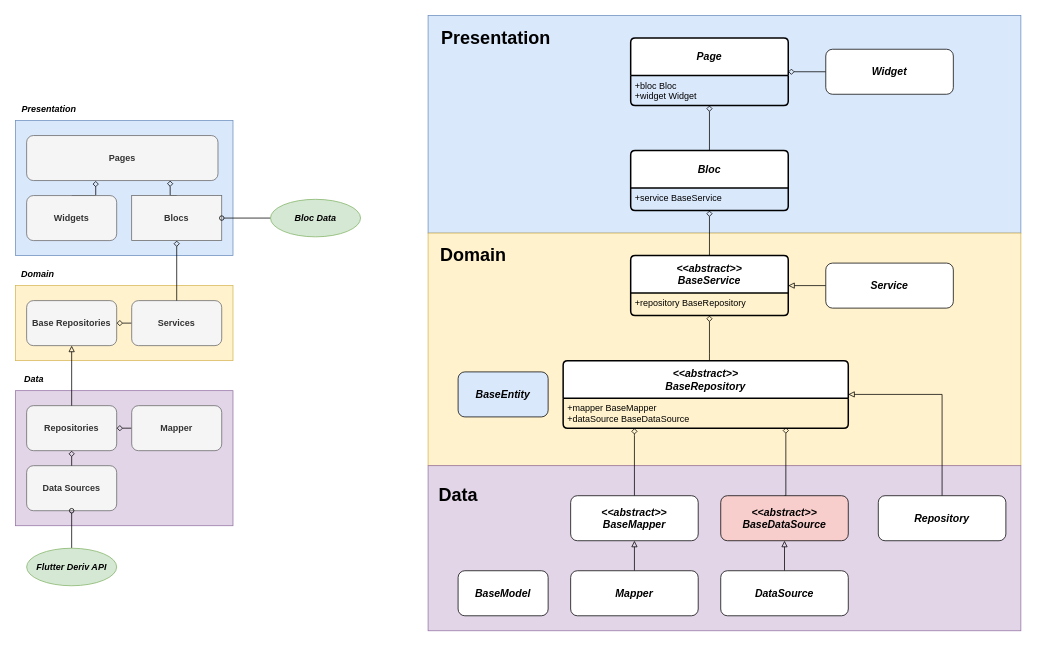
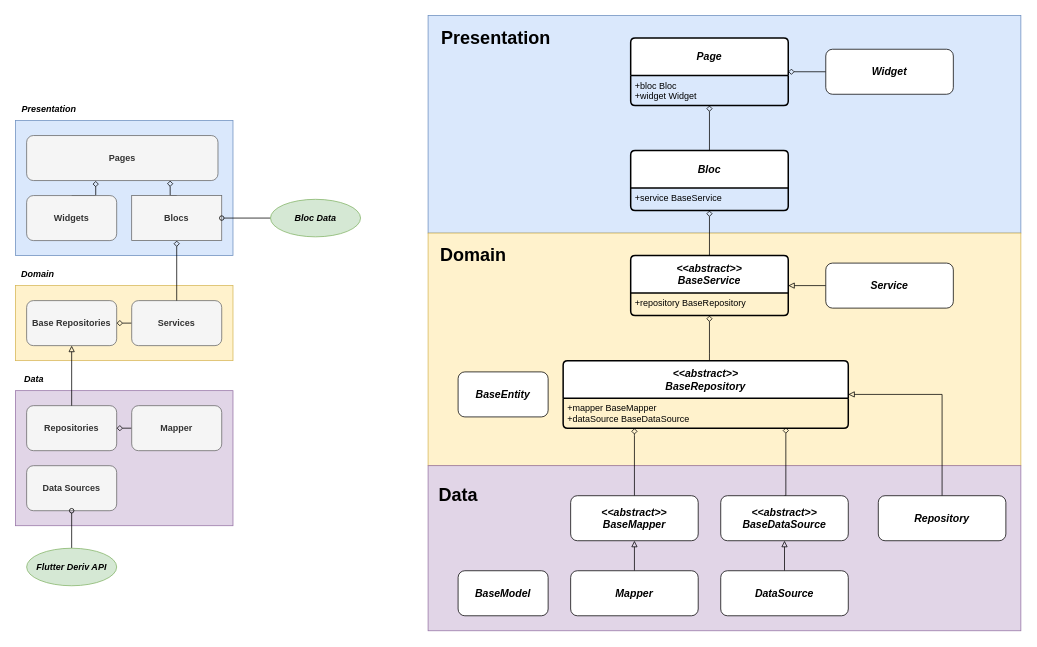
(503, 394) -> (503, 394)
(72, 461) -> none
(784, 518) -> (784, 518)
